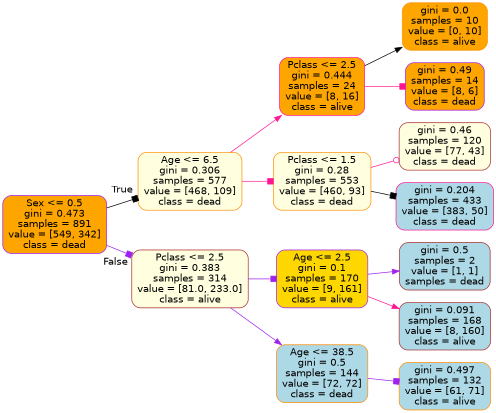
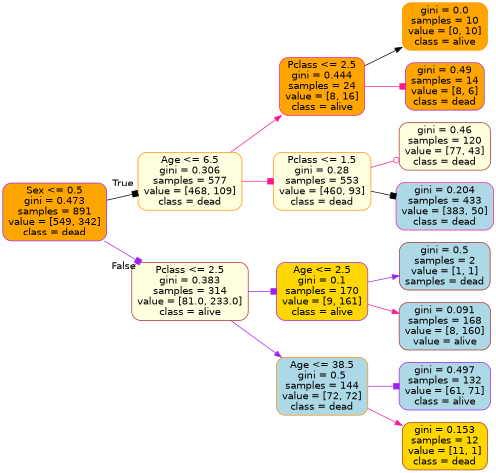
(445, 326) -> (445, 326)
(445, 386) -> (445, 386)
none -> (445, 446)
